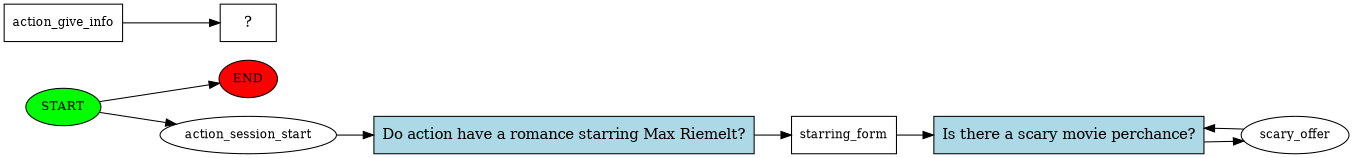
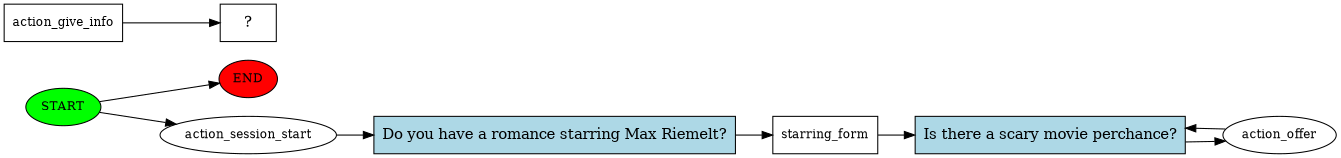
(564, 135) -> (555, 135)
(1295, 135) -> (1280, 135)
